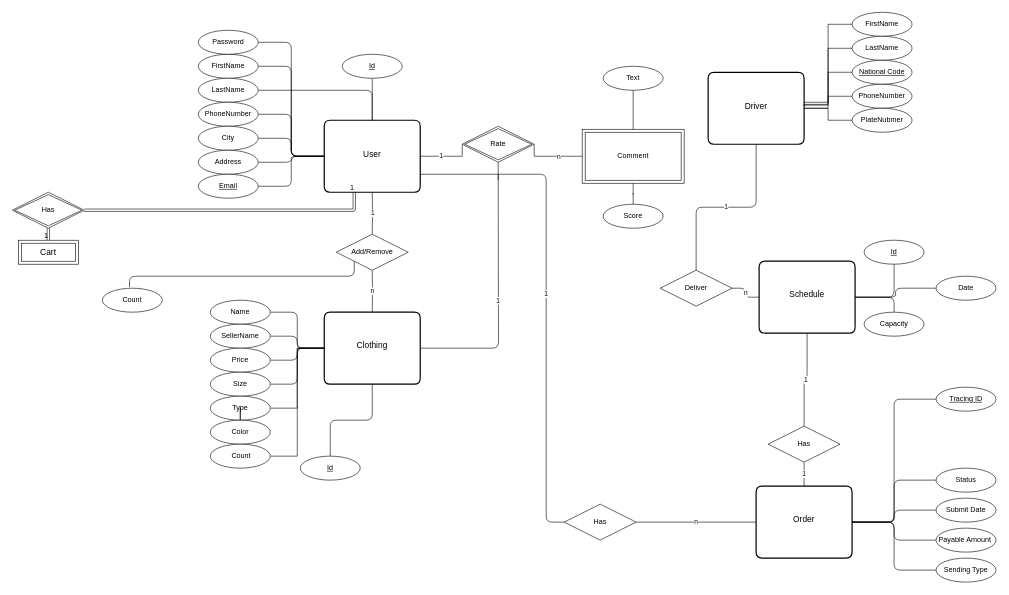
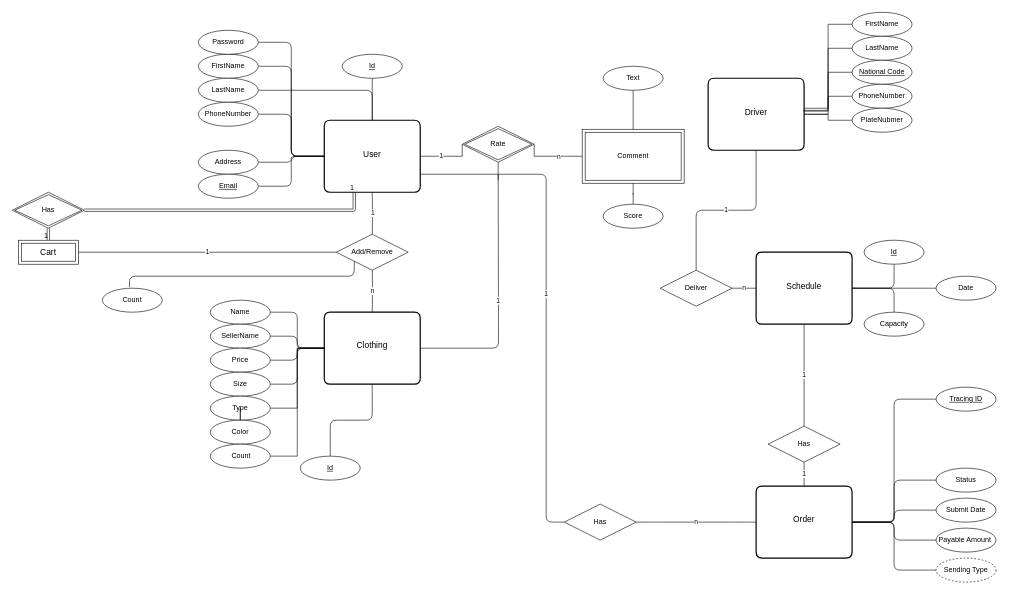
(756, 108) -> (756, 114)
(228, 138) -> none
(273, 138) -> none
none -> (207, 252)
(807, 297) -> (804, 288)
(966, 570) -> (966, 570)
